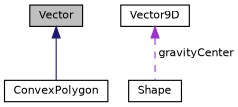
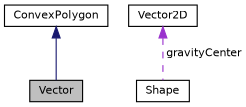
(155, 16) -> (163, 16)
(56, 59) -> (56, 59)
